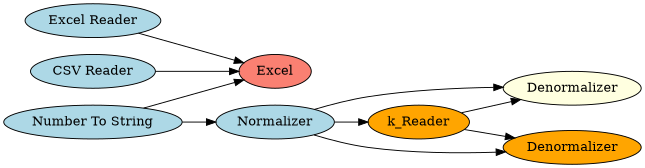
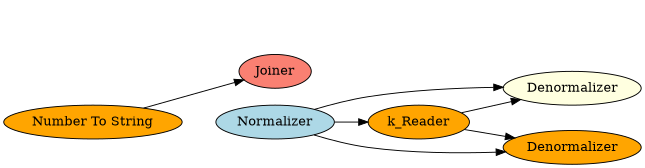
(93, 21) -> none
(93, 71) -> none
(275, 71) -> (275, 71)
(93, 122) -> (93, 122)
(194, 122) -> none
